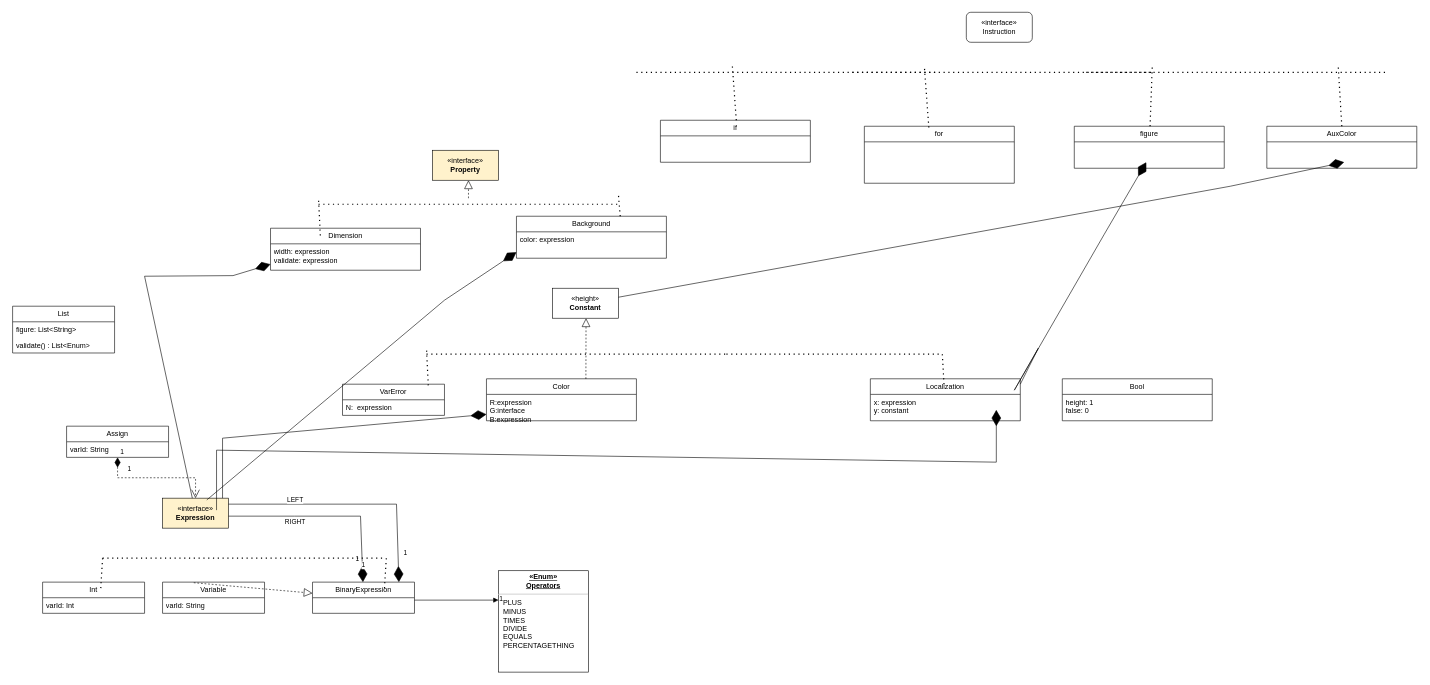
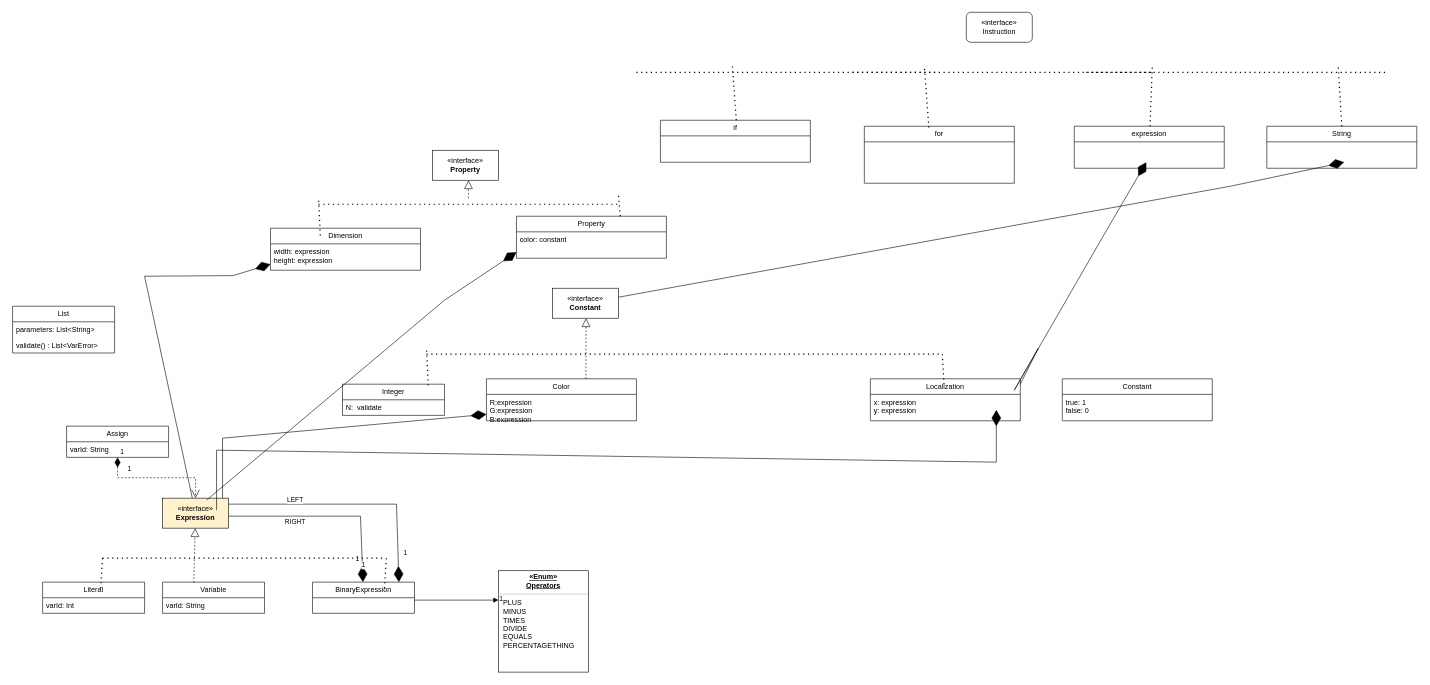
(1149, 134) -> (1149, 134)
(1342, 134) -> (1342, 134)
(465, 165) -> (465, 165)
(591, 224) -> (591, 224)
(550, 240) -> (547, 240)
(310, 257) -> (306, 257)
(585, 303) -> (585, 303)
(52, 330) -> (61, 330)
(57, 346) -> (64, 350)
(1137, 387) -> (1137, 387)
(393, 392) -> (393, 392)
(897, 407) -> (897, 407)
(1081, 407) -> (1079, 407)
(371, 408) -> (366, 408)
(512, 412) -> (512, 412)
(252, 588) -> (194, 560)
(93, 590) -> (93, 590)
